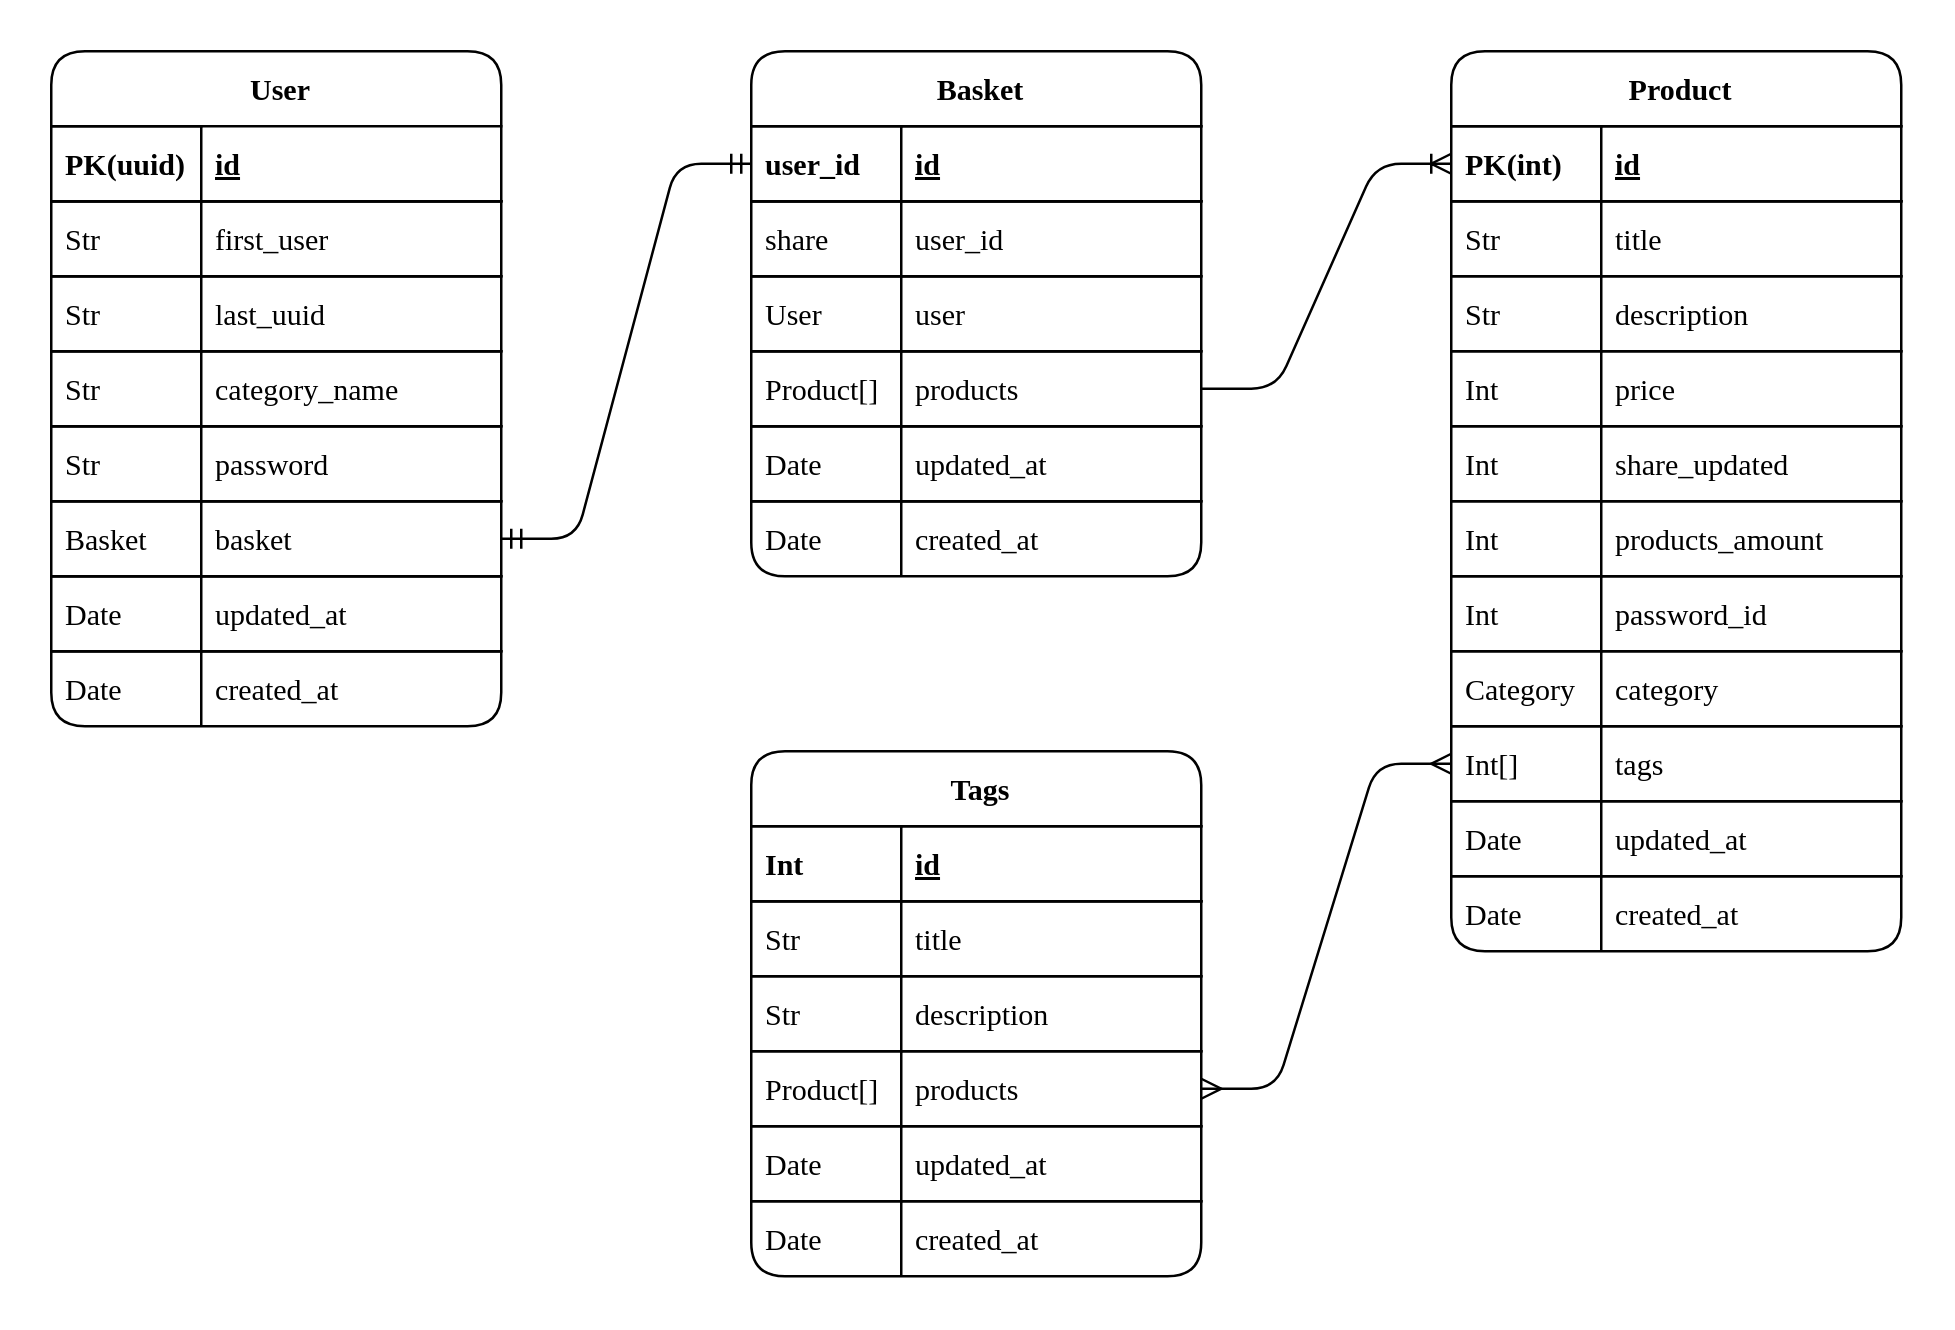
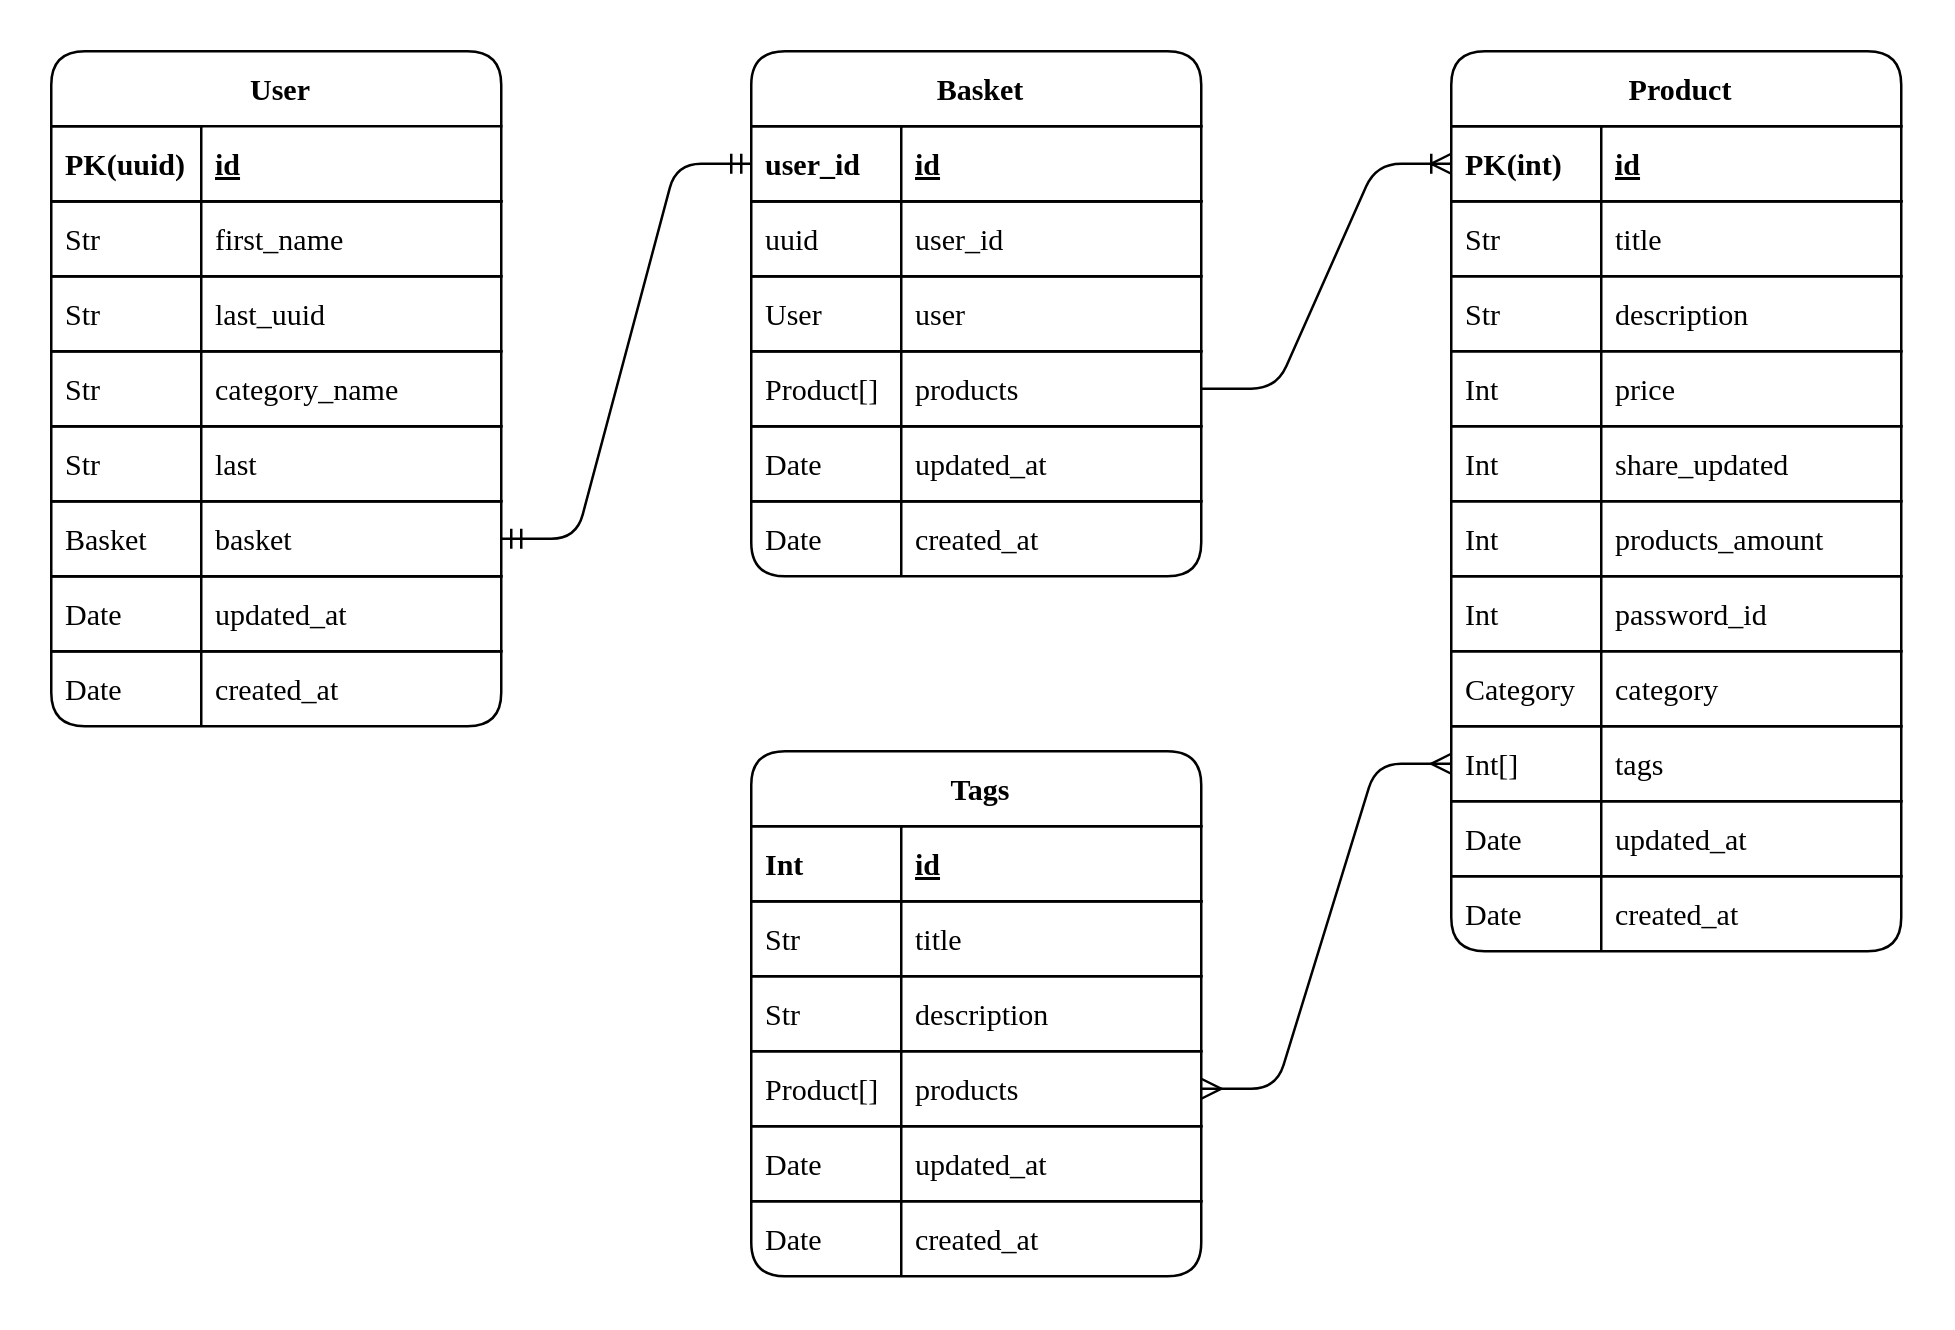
(295, 240) -> (295, 240)
(807, 240) -> (795, 240)
(282, 465) -> (245, 465)
